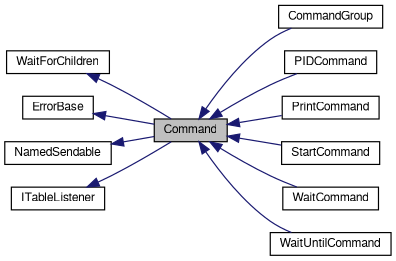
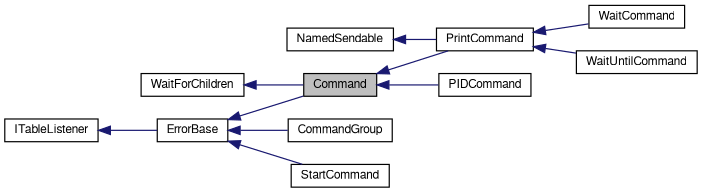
(243, 63) -> (264, 130)
(139, 139) -> (421, 39)
(260, 142) -> (271, 155)
(135, 163) -> (134, 130)
(258, 169) -> (567, 27)
(243, 198) -> (561, 51)
